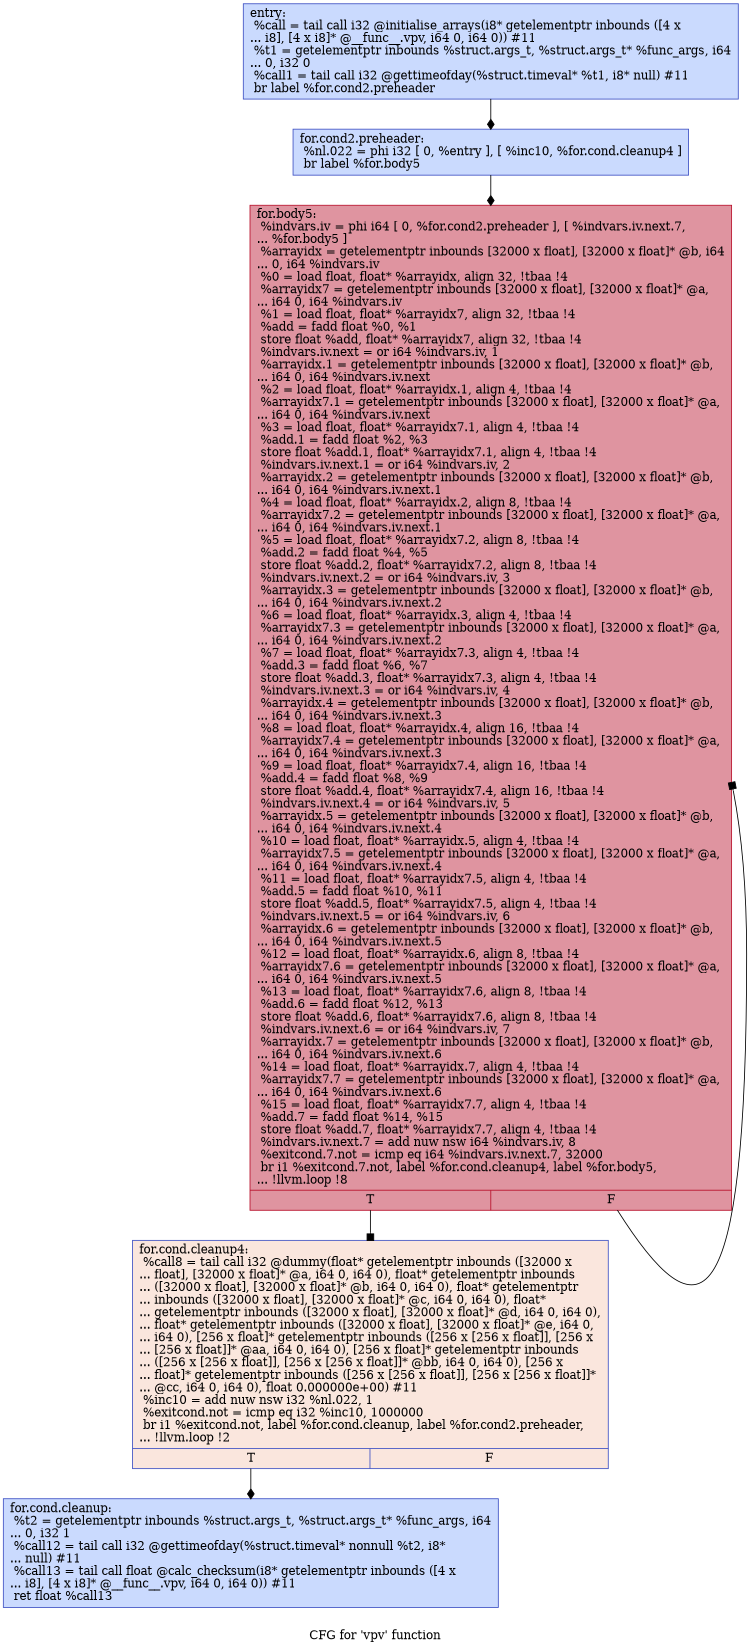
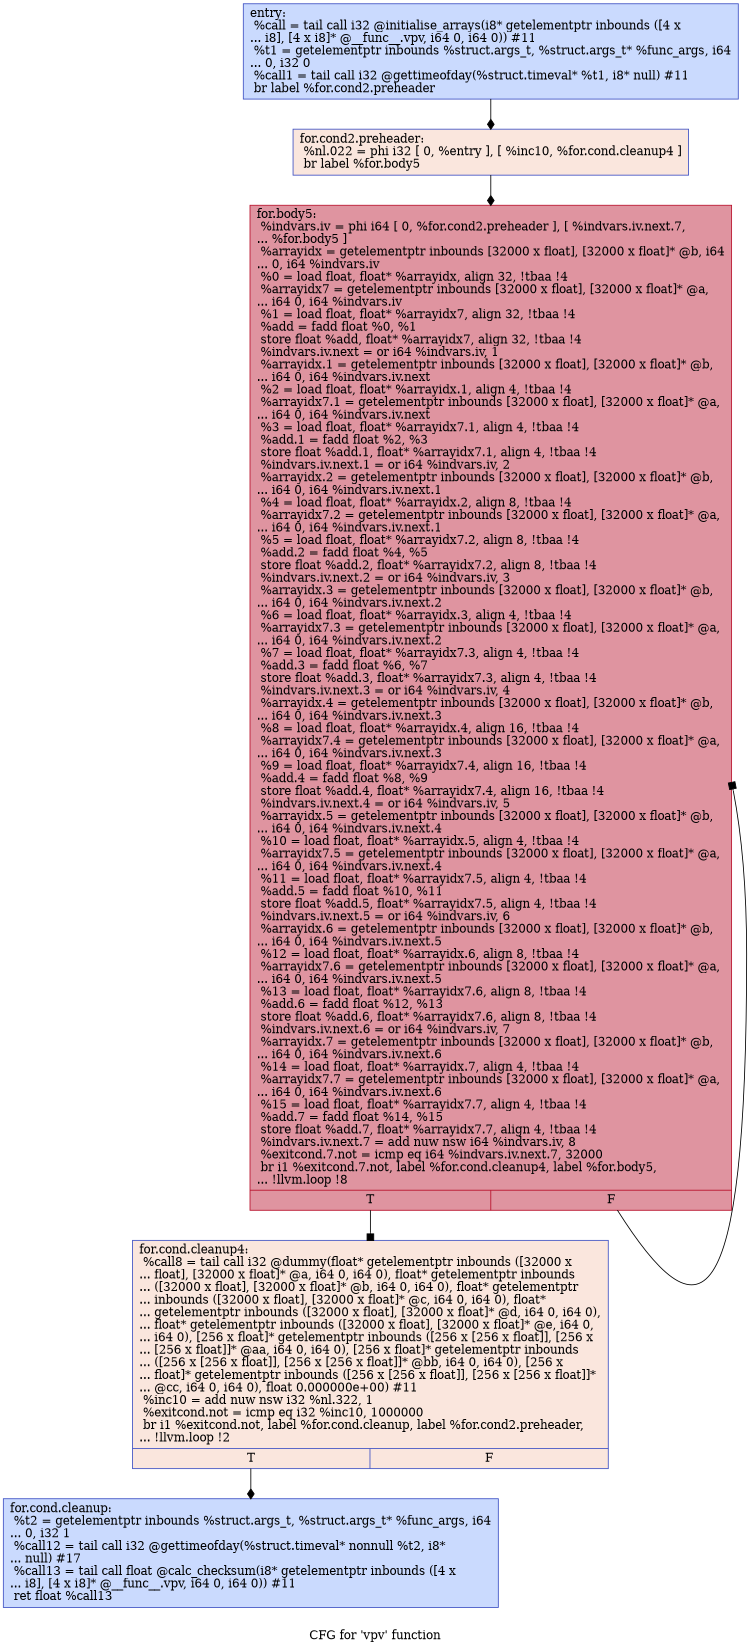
(491, 152) -> (491, 152)
(256, 1400) -> (256, 1400)
(46, 1559) -> (46, 1559)
